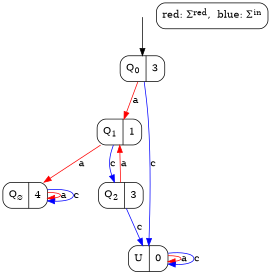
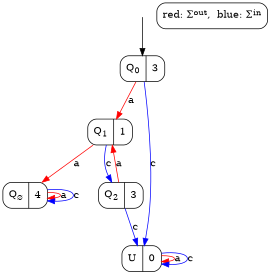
(200, 15) -> (200, 15)
